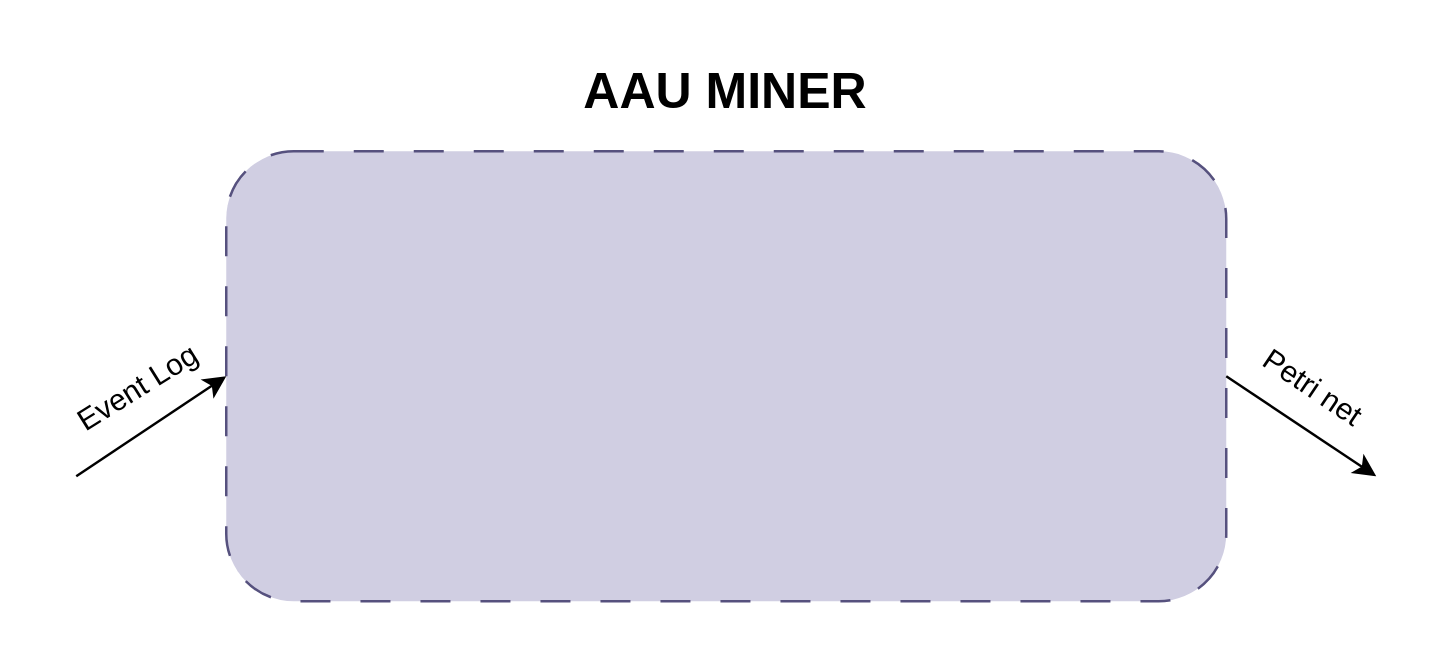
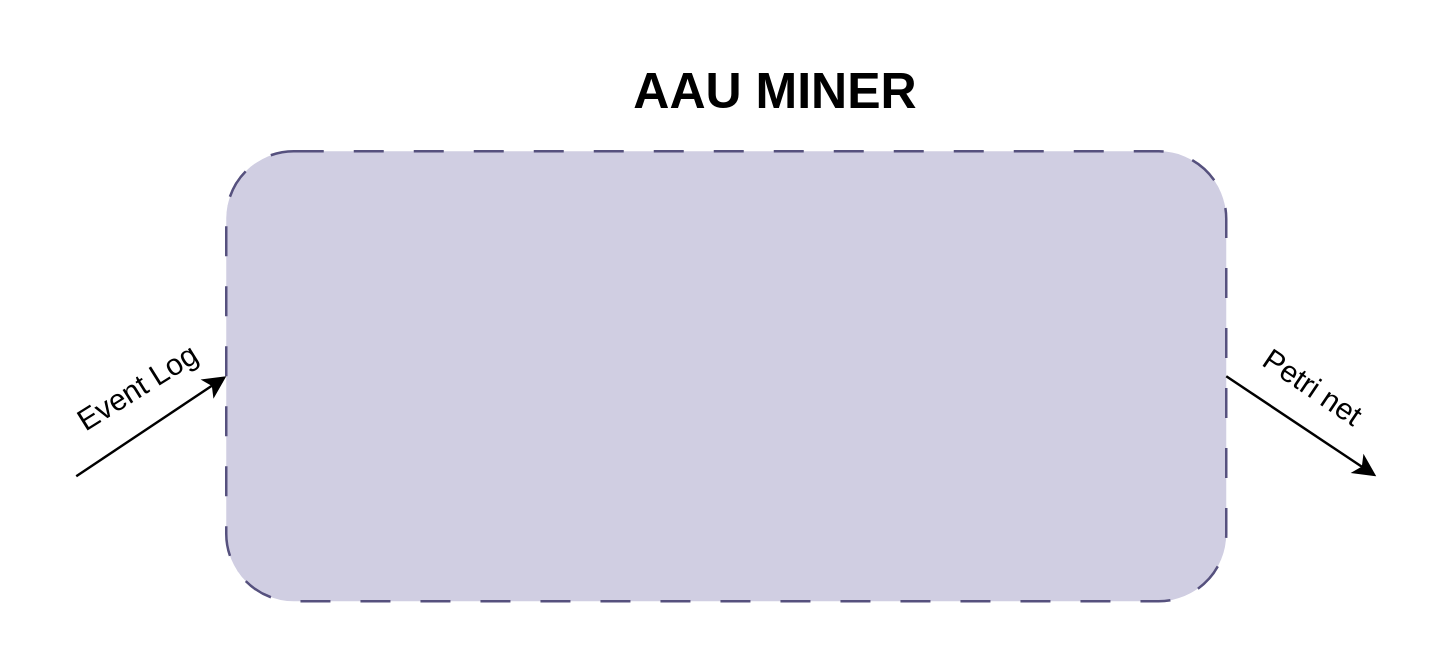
(726, 89) -> (776, 89)
